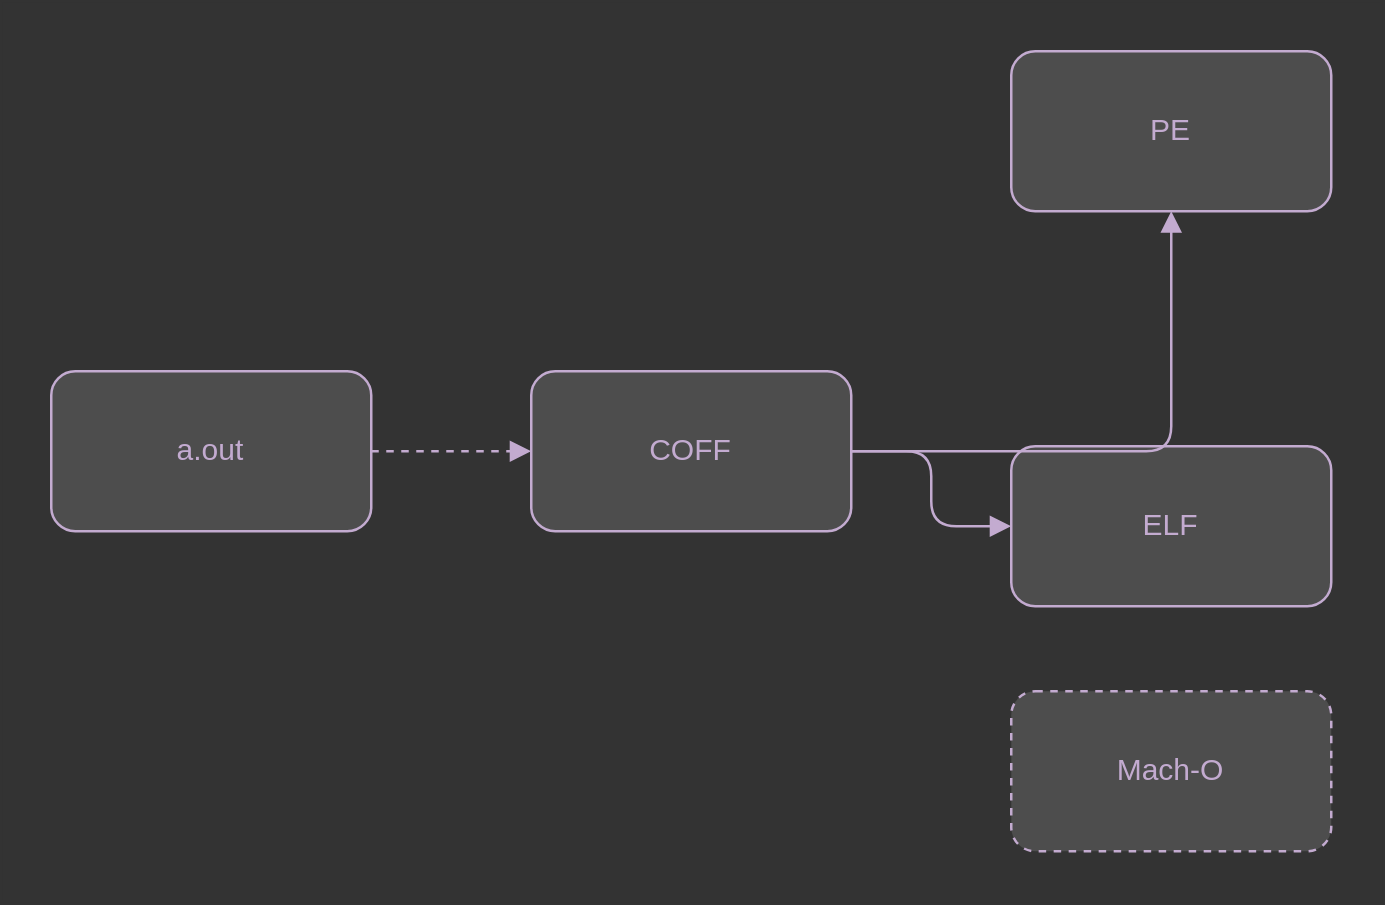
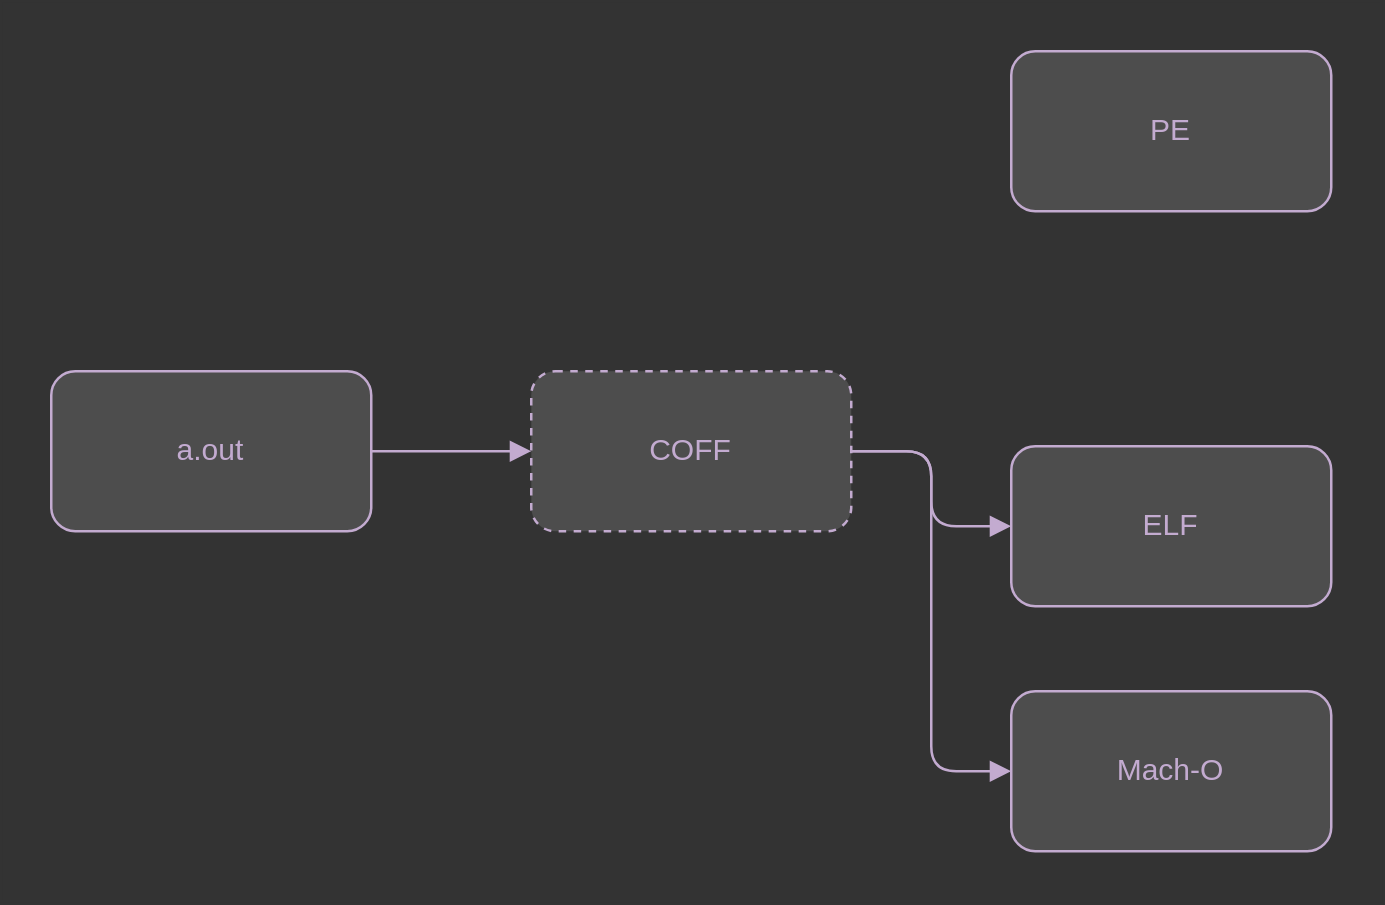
(442, 451) -> (442, 451)
(691, 451) -> (691, 451)
(1149, 451) -> (931, 664)
(1171, 771) -> (1171, 771)
